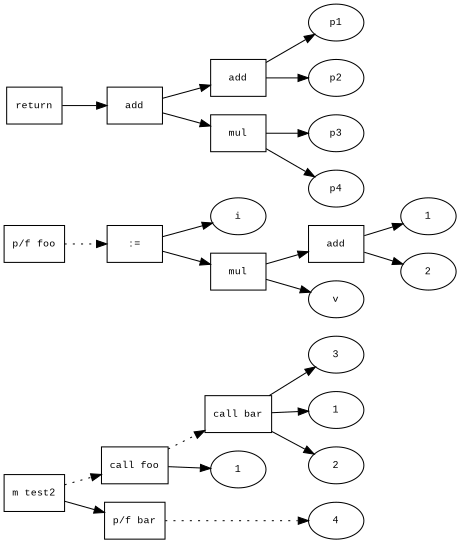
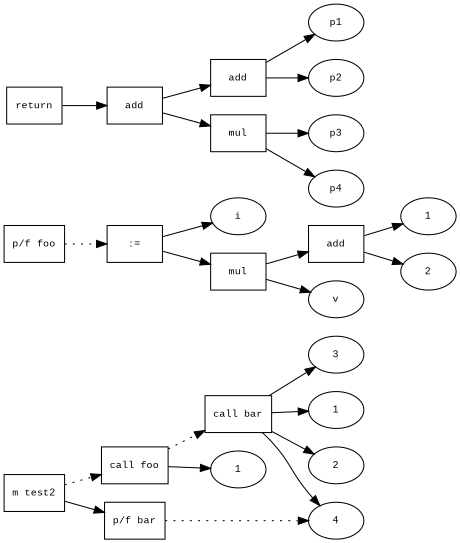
none -> (289, 464)
